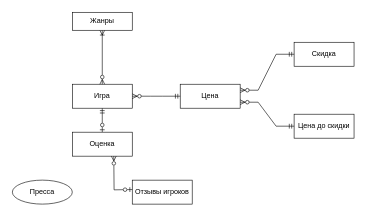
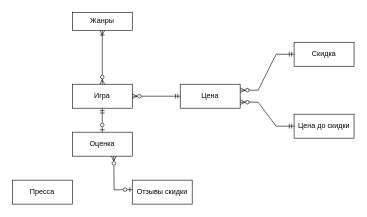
(42, 192) -> (42, 192)
(162, 192) -> (162, 192)
